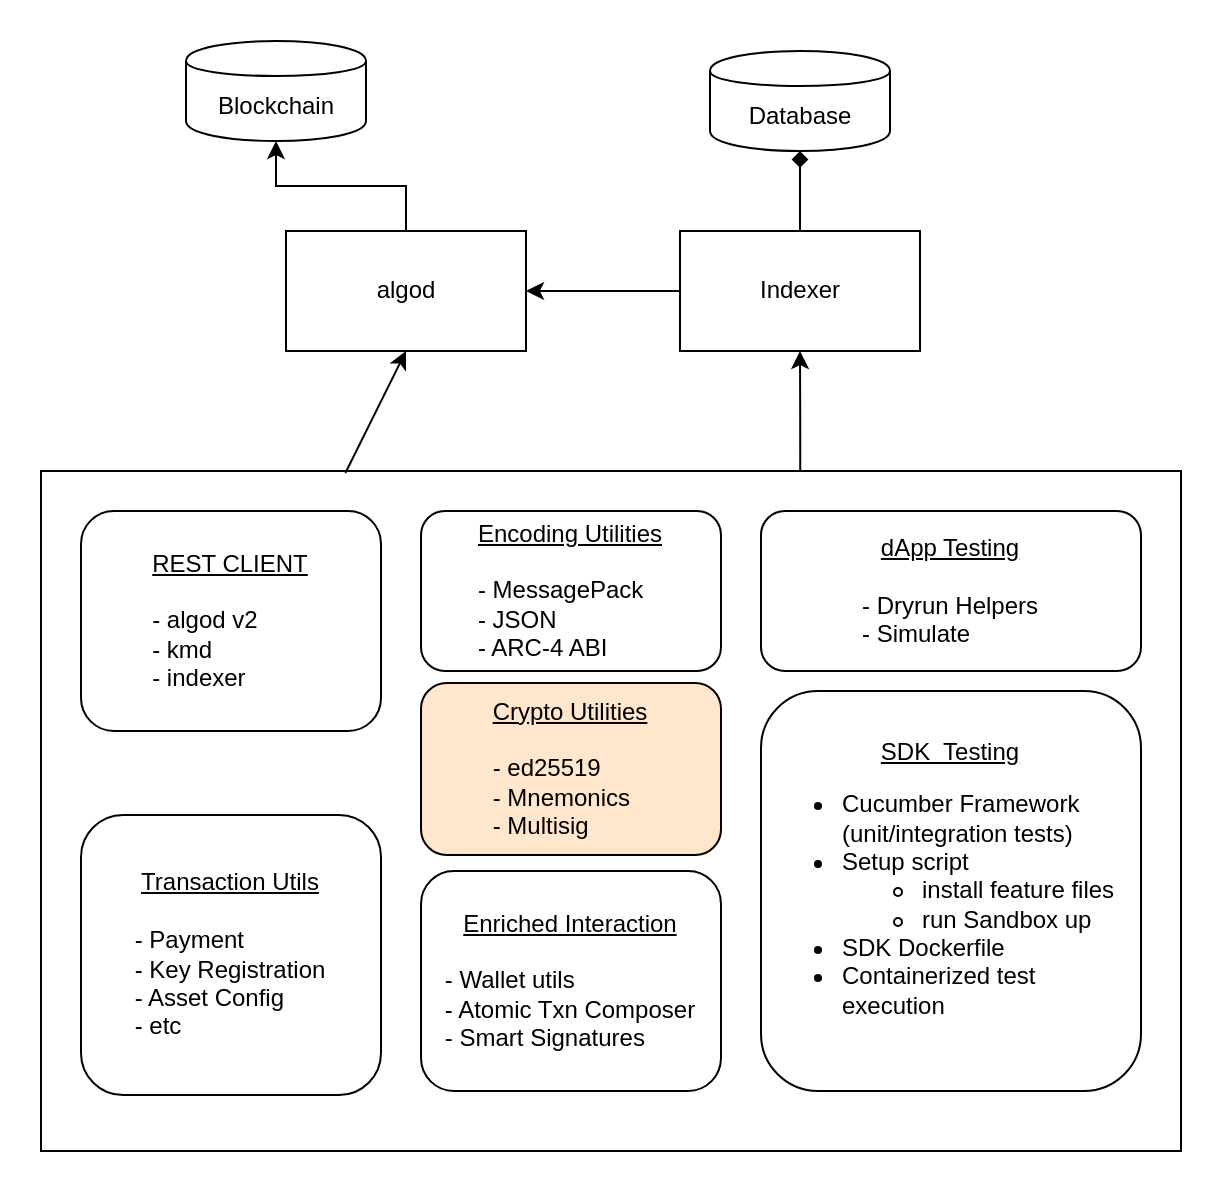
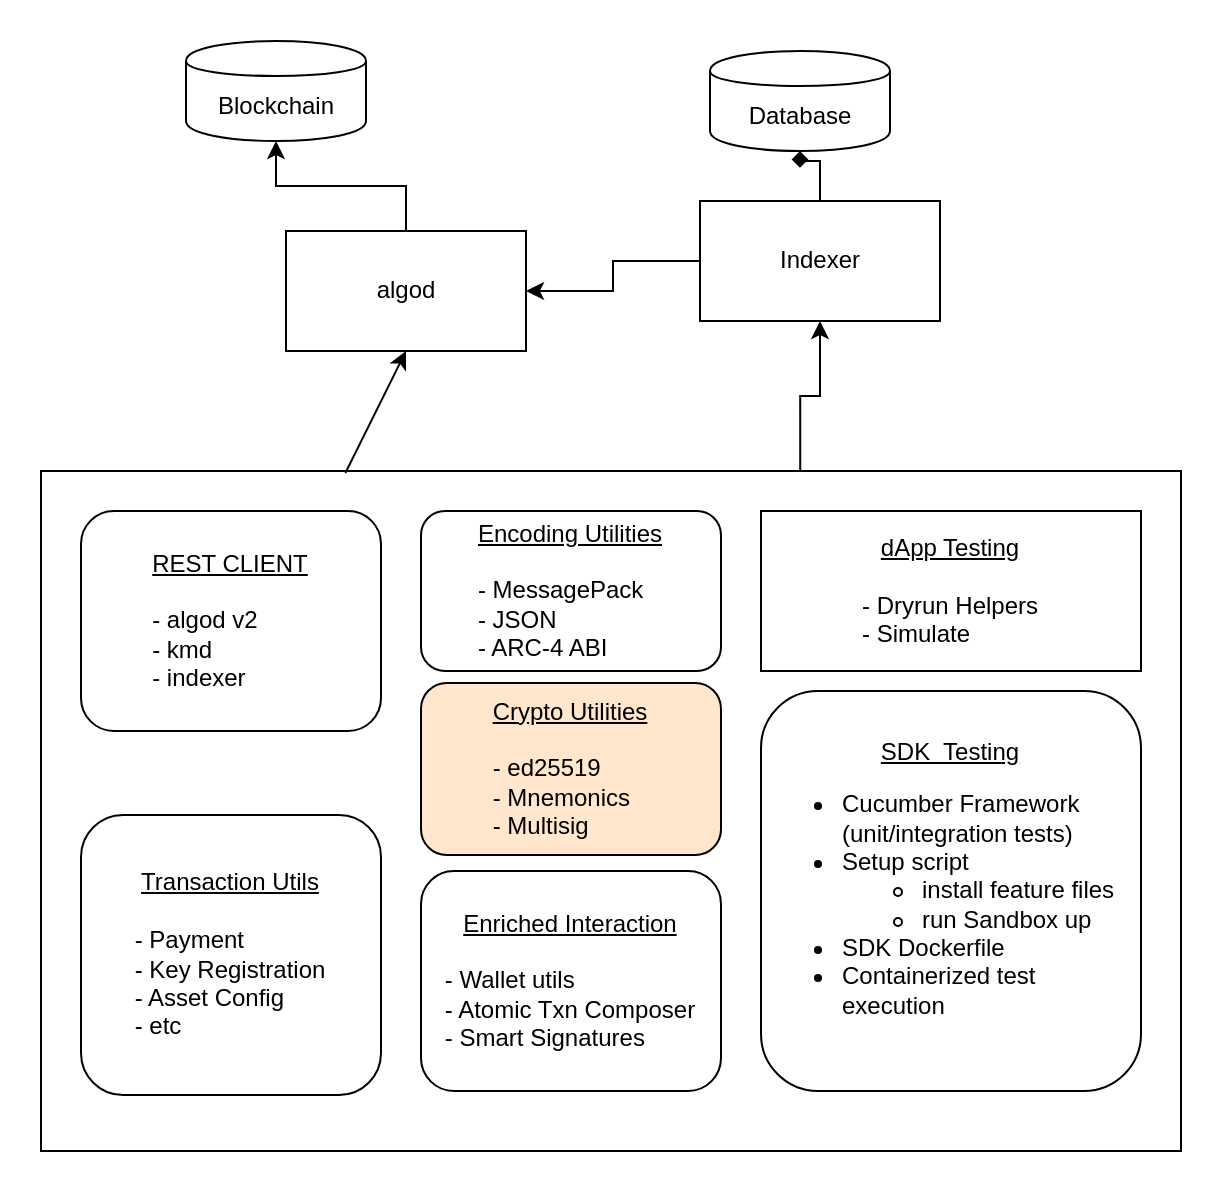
(800, 291) -> (820, 261)
(951, 591) -> (951, 591)
